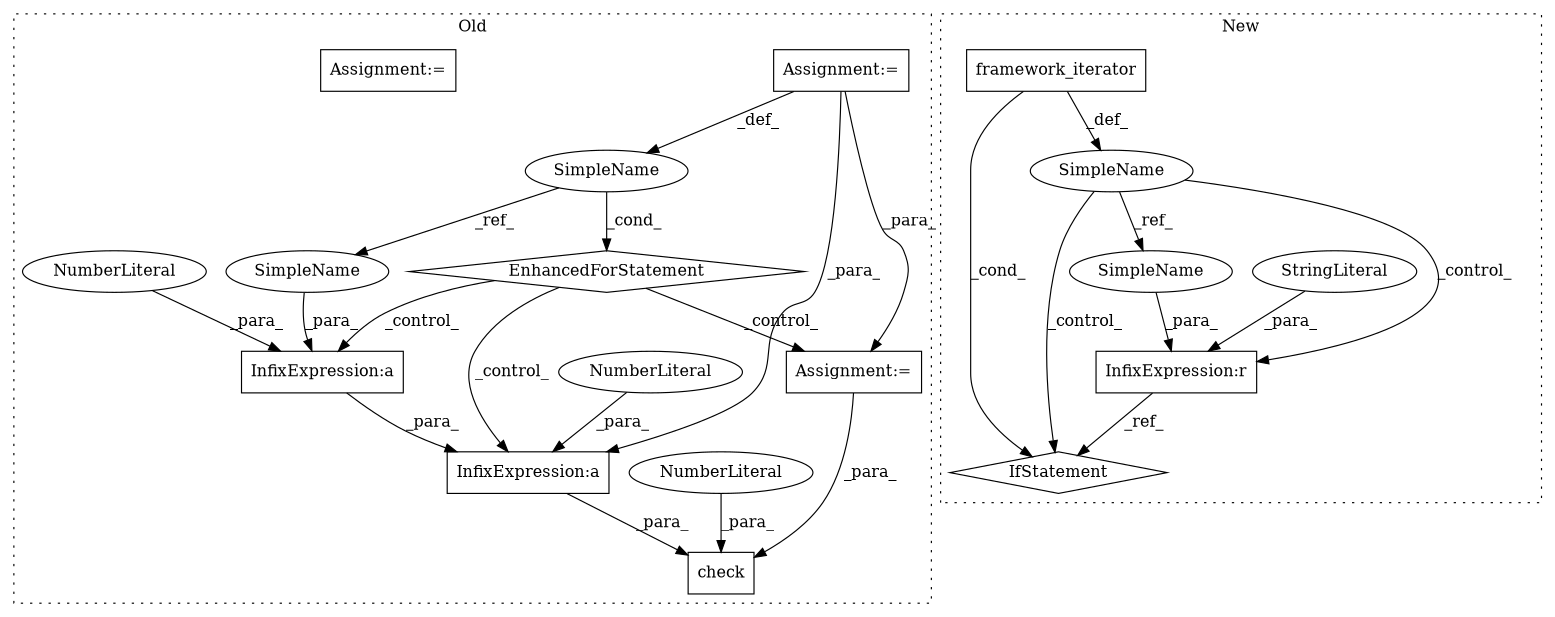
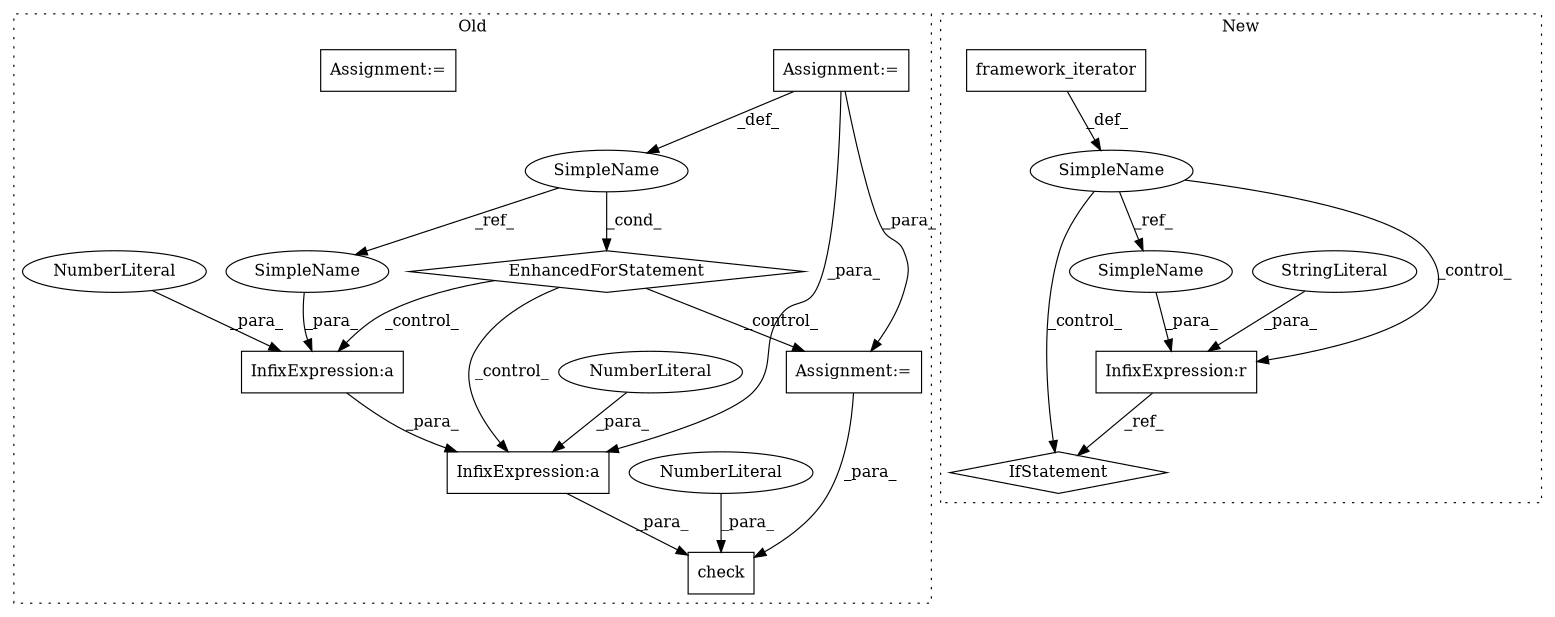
(971, 271) -> none
